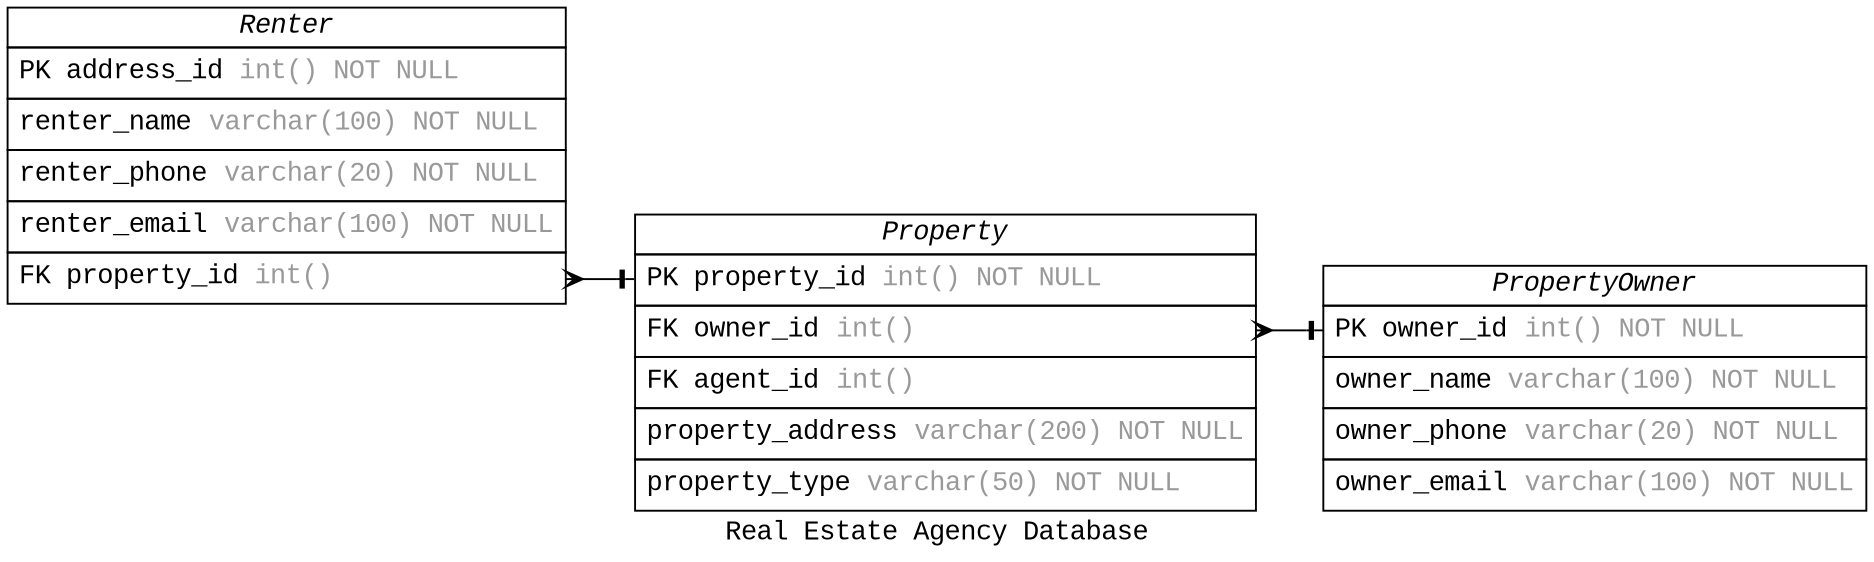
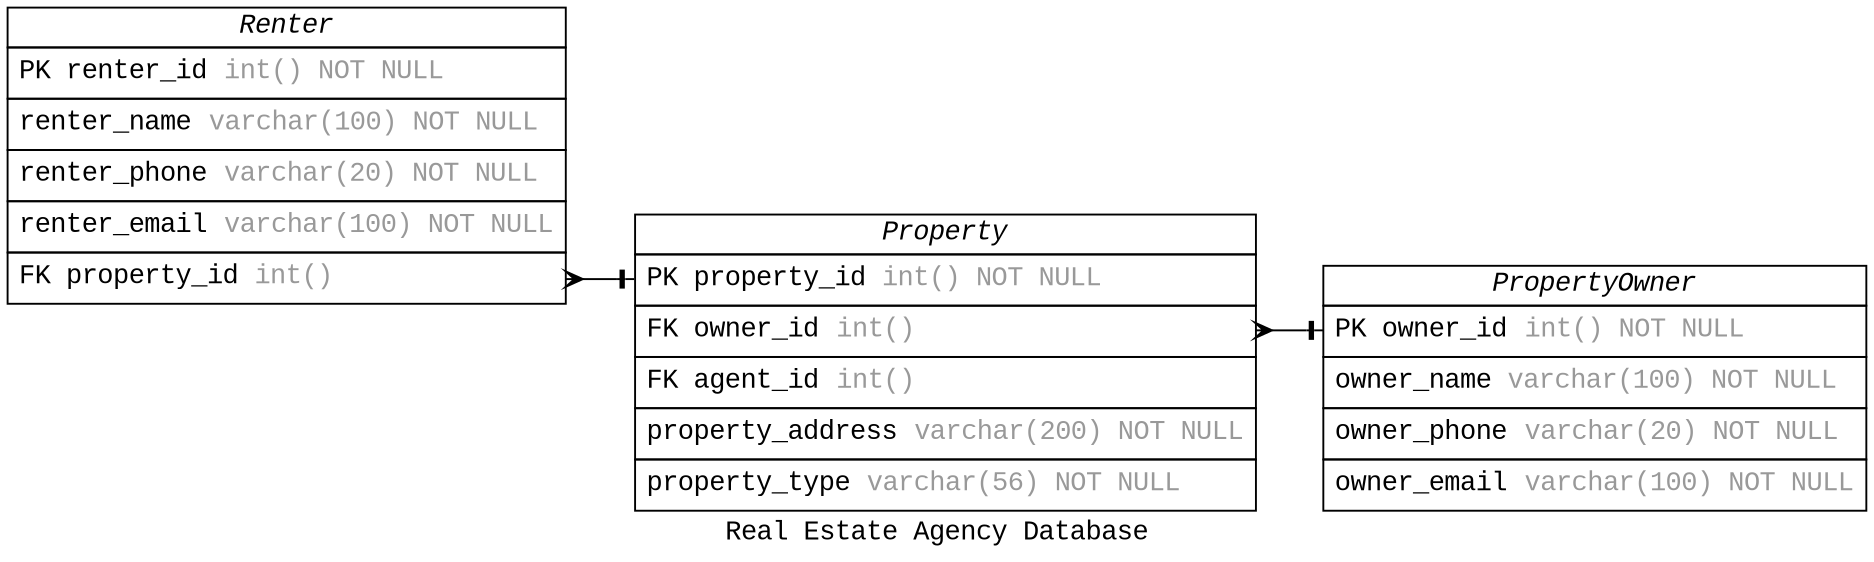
(129, 70) -> (122, 70)
(1024, 482) -> (1024, 482)
